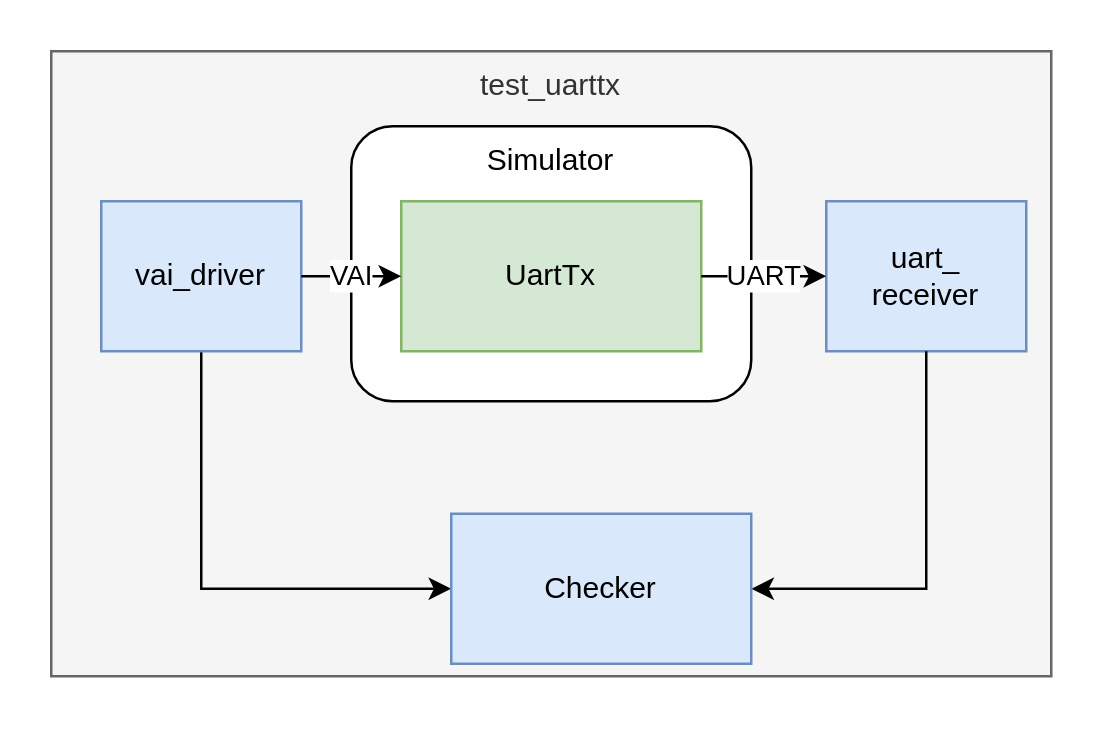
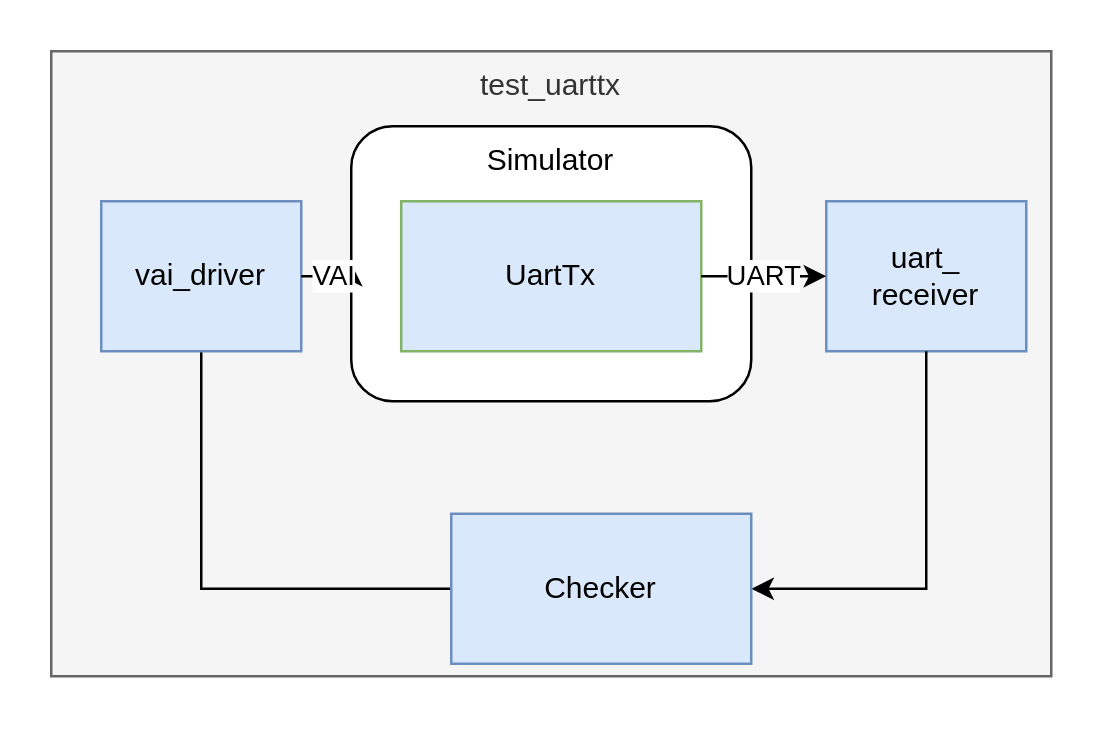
(347, 276) -> (332, 276)
(551, 276) -> (551, 276)
(433, 589) -> (440, 589)
